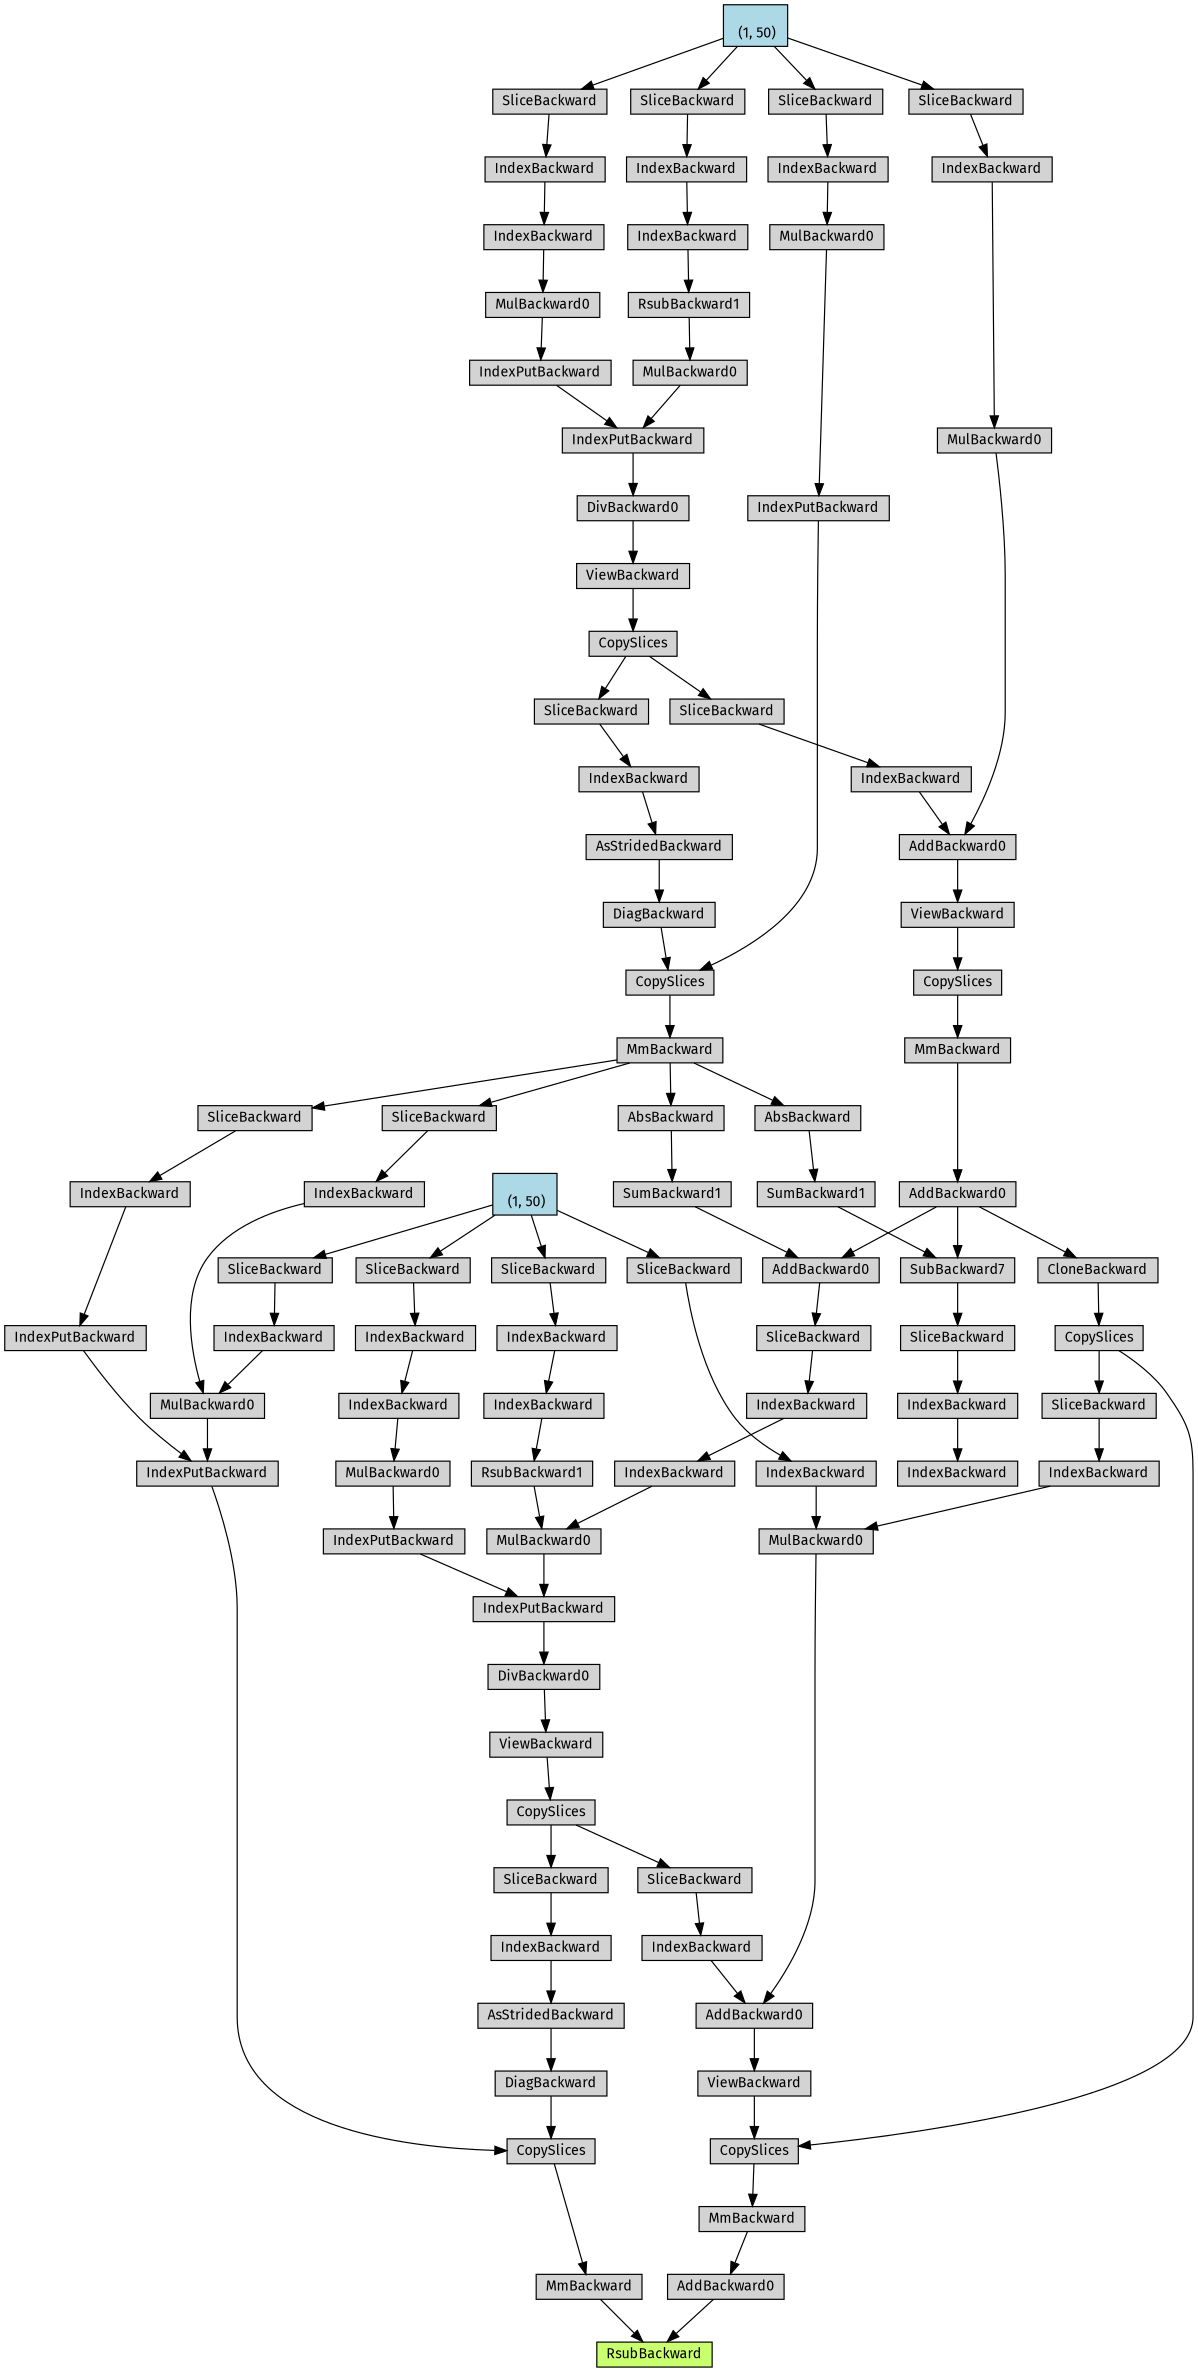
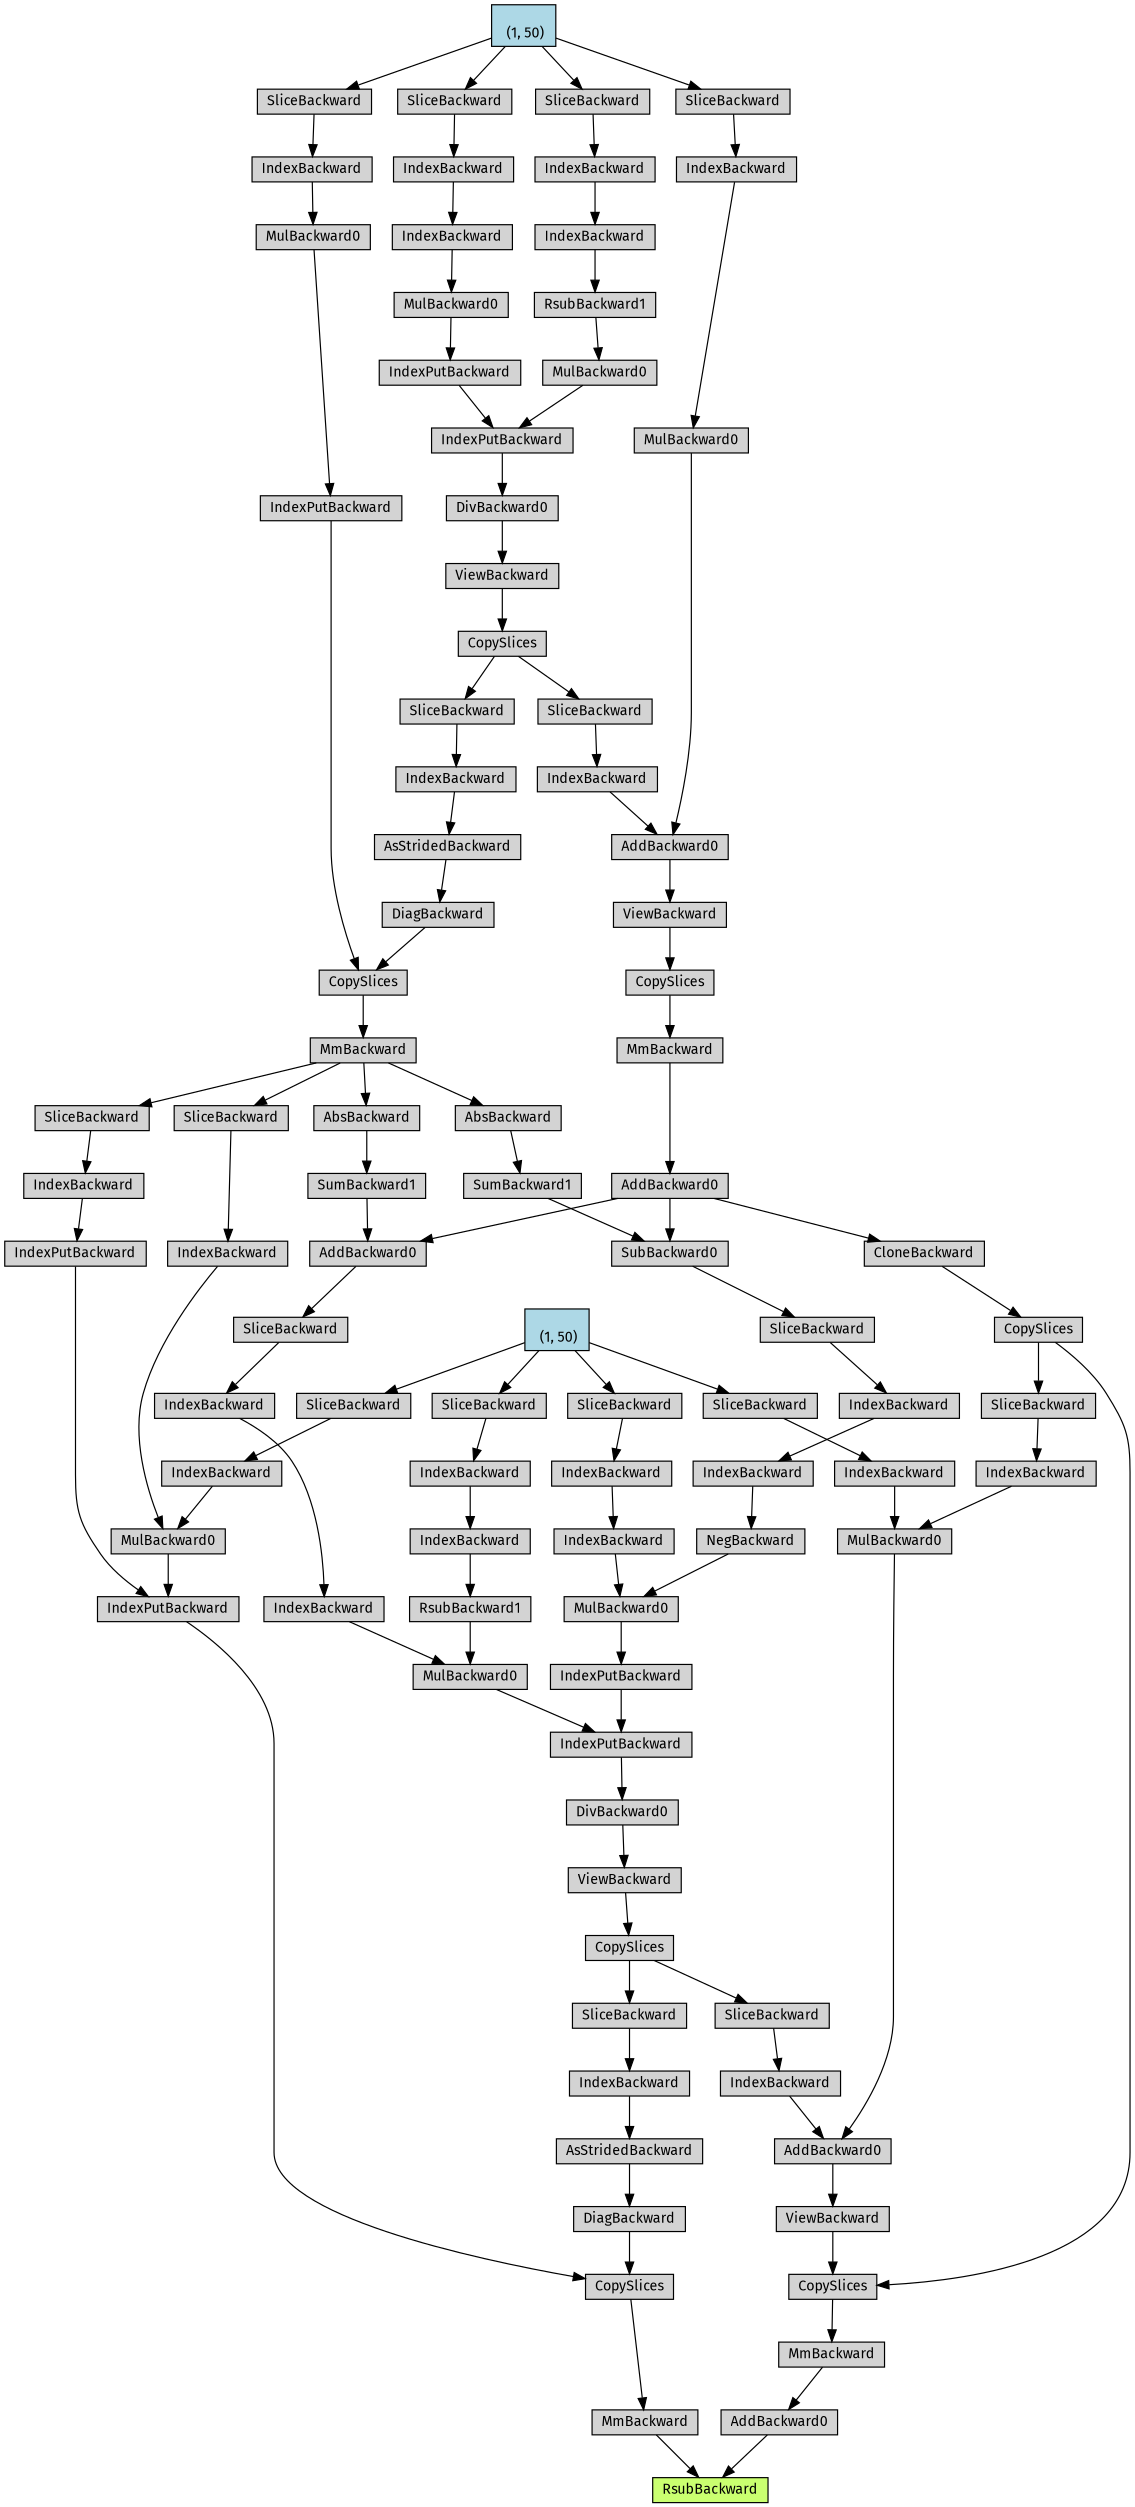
(958, 1270) -> (670, 1254)
none -> (751, 1541)
